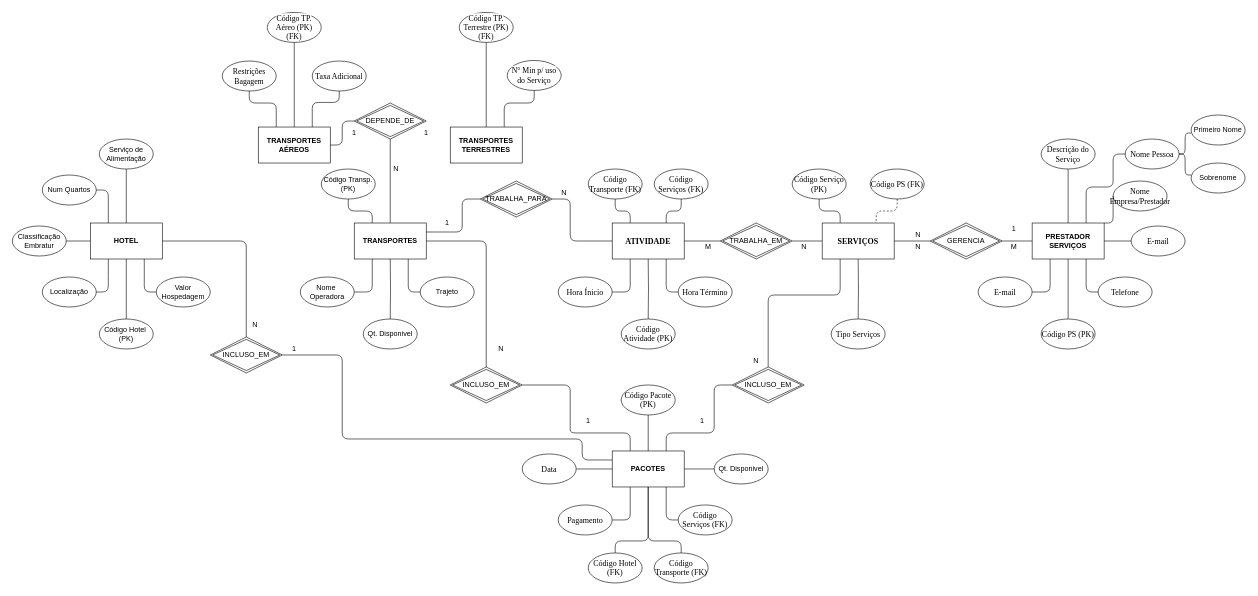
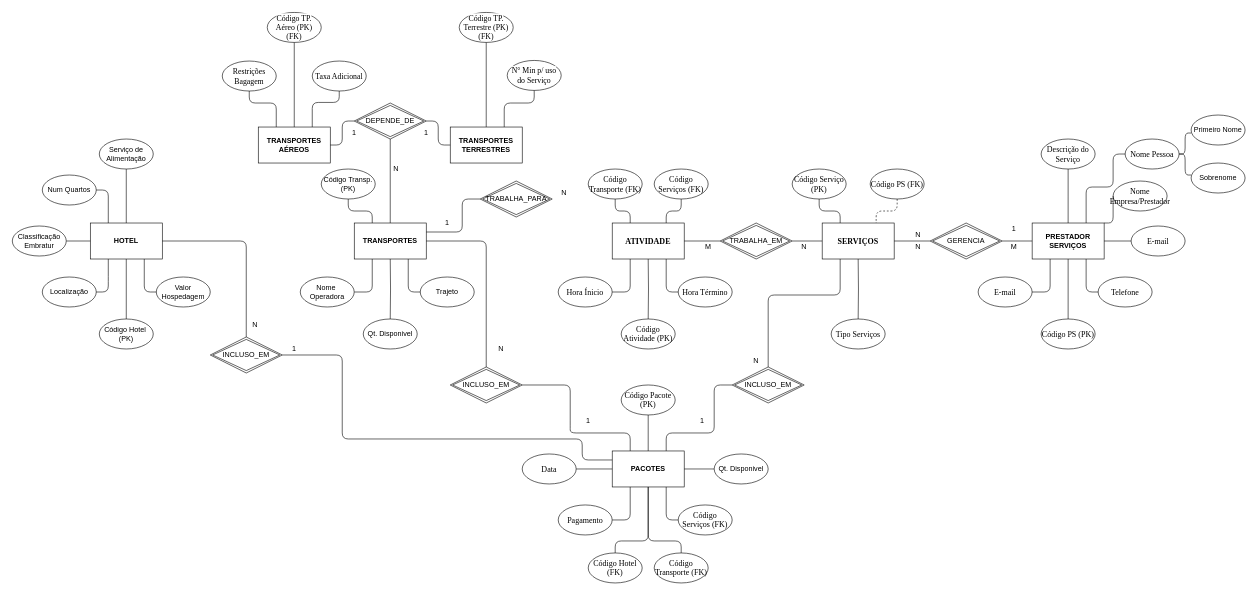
none -> (438, 133)
(570, 232) -> none
